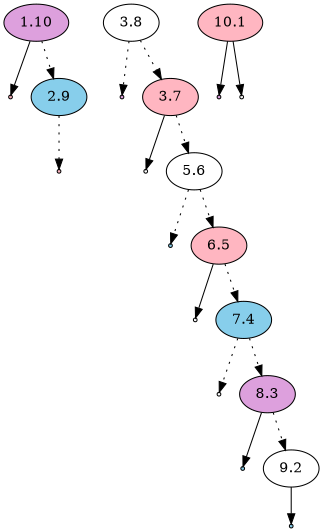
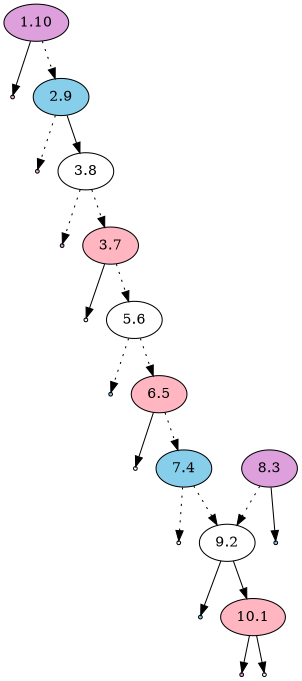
none -> (72, 129)
(254, 352) -> (203, 501)
none -> (238, 575)
